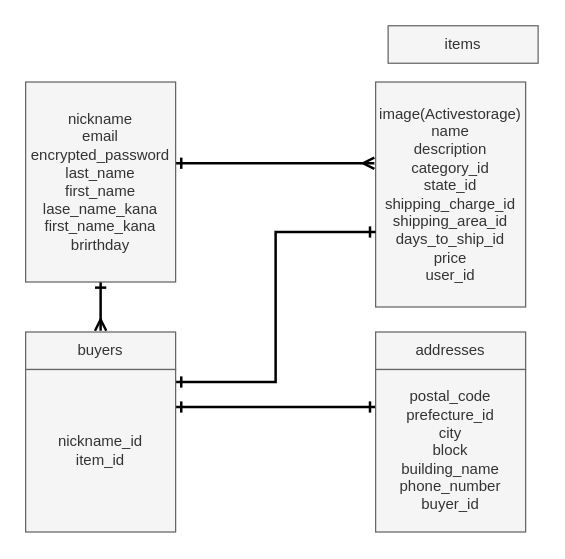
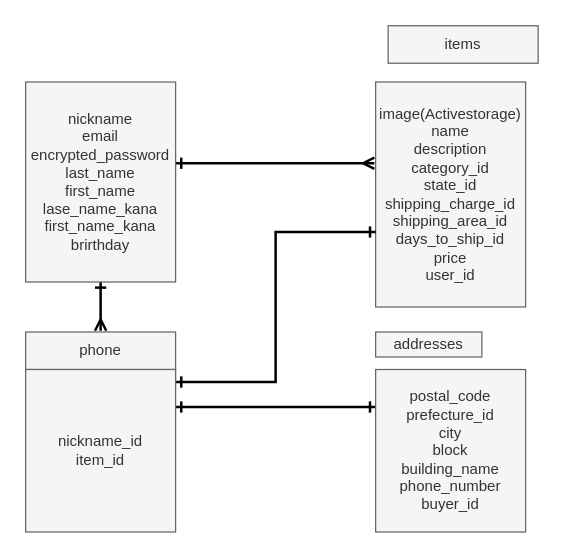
(101, 351) -> (101, 351)
(451, 351) -> (429, 344)
